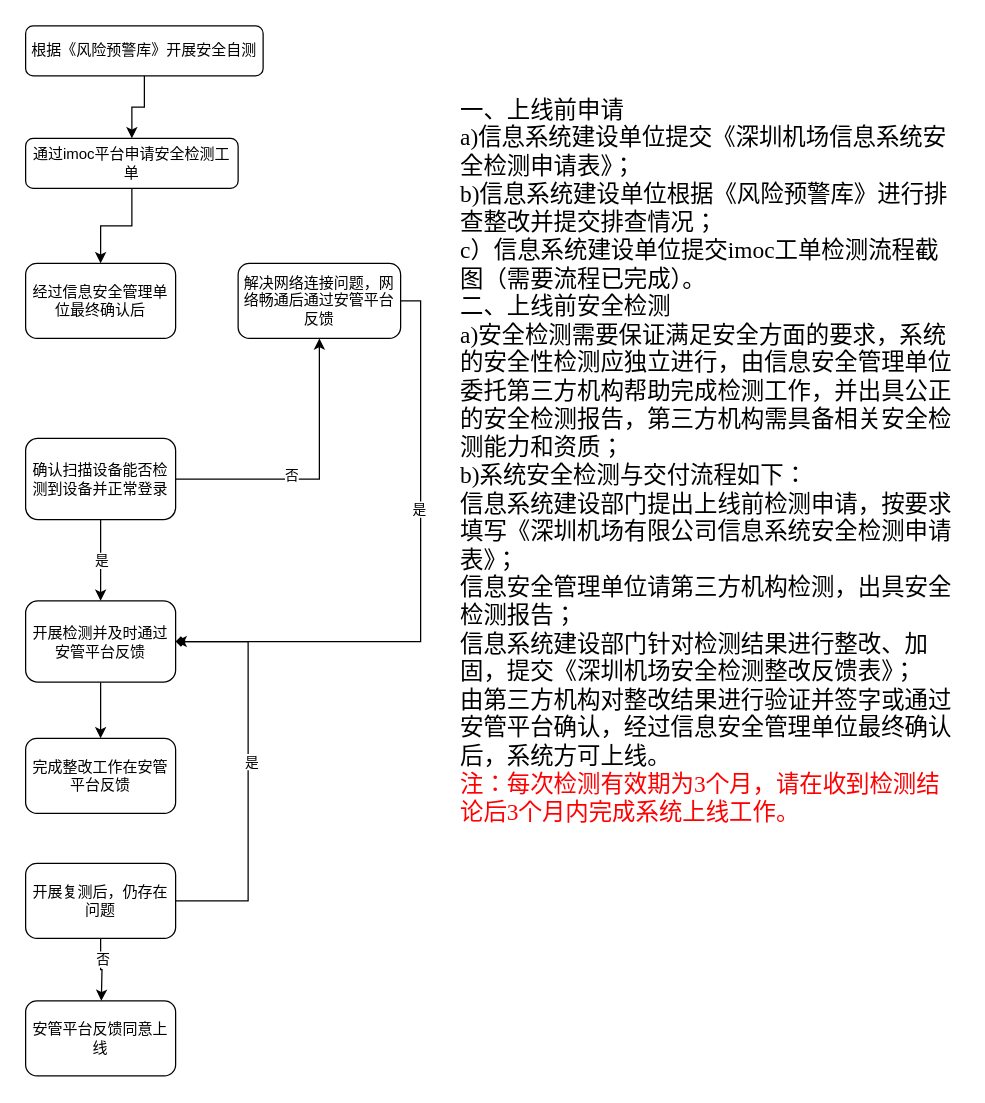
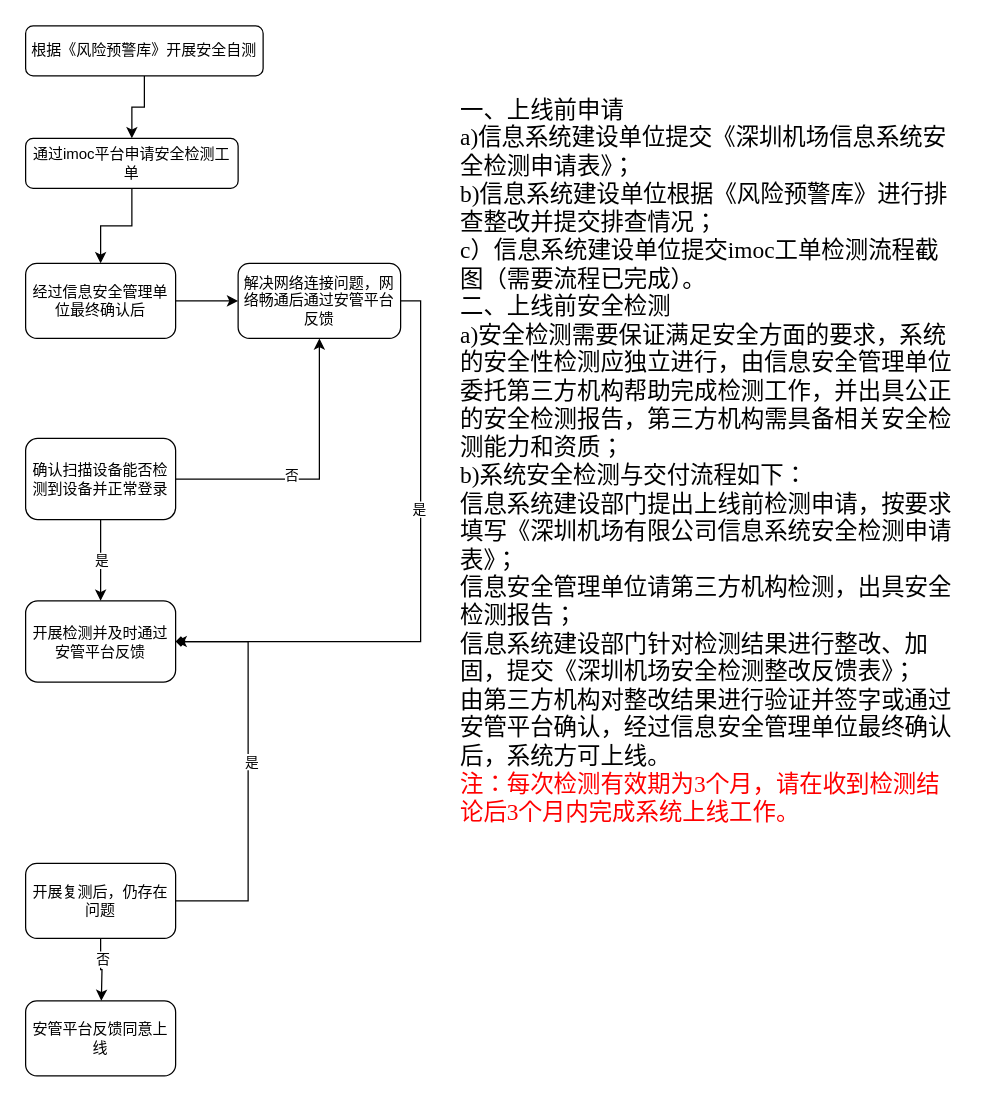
none -> (216, 301)
(101, 706) -> none
(101, 776) -> none
